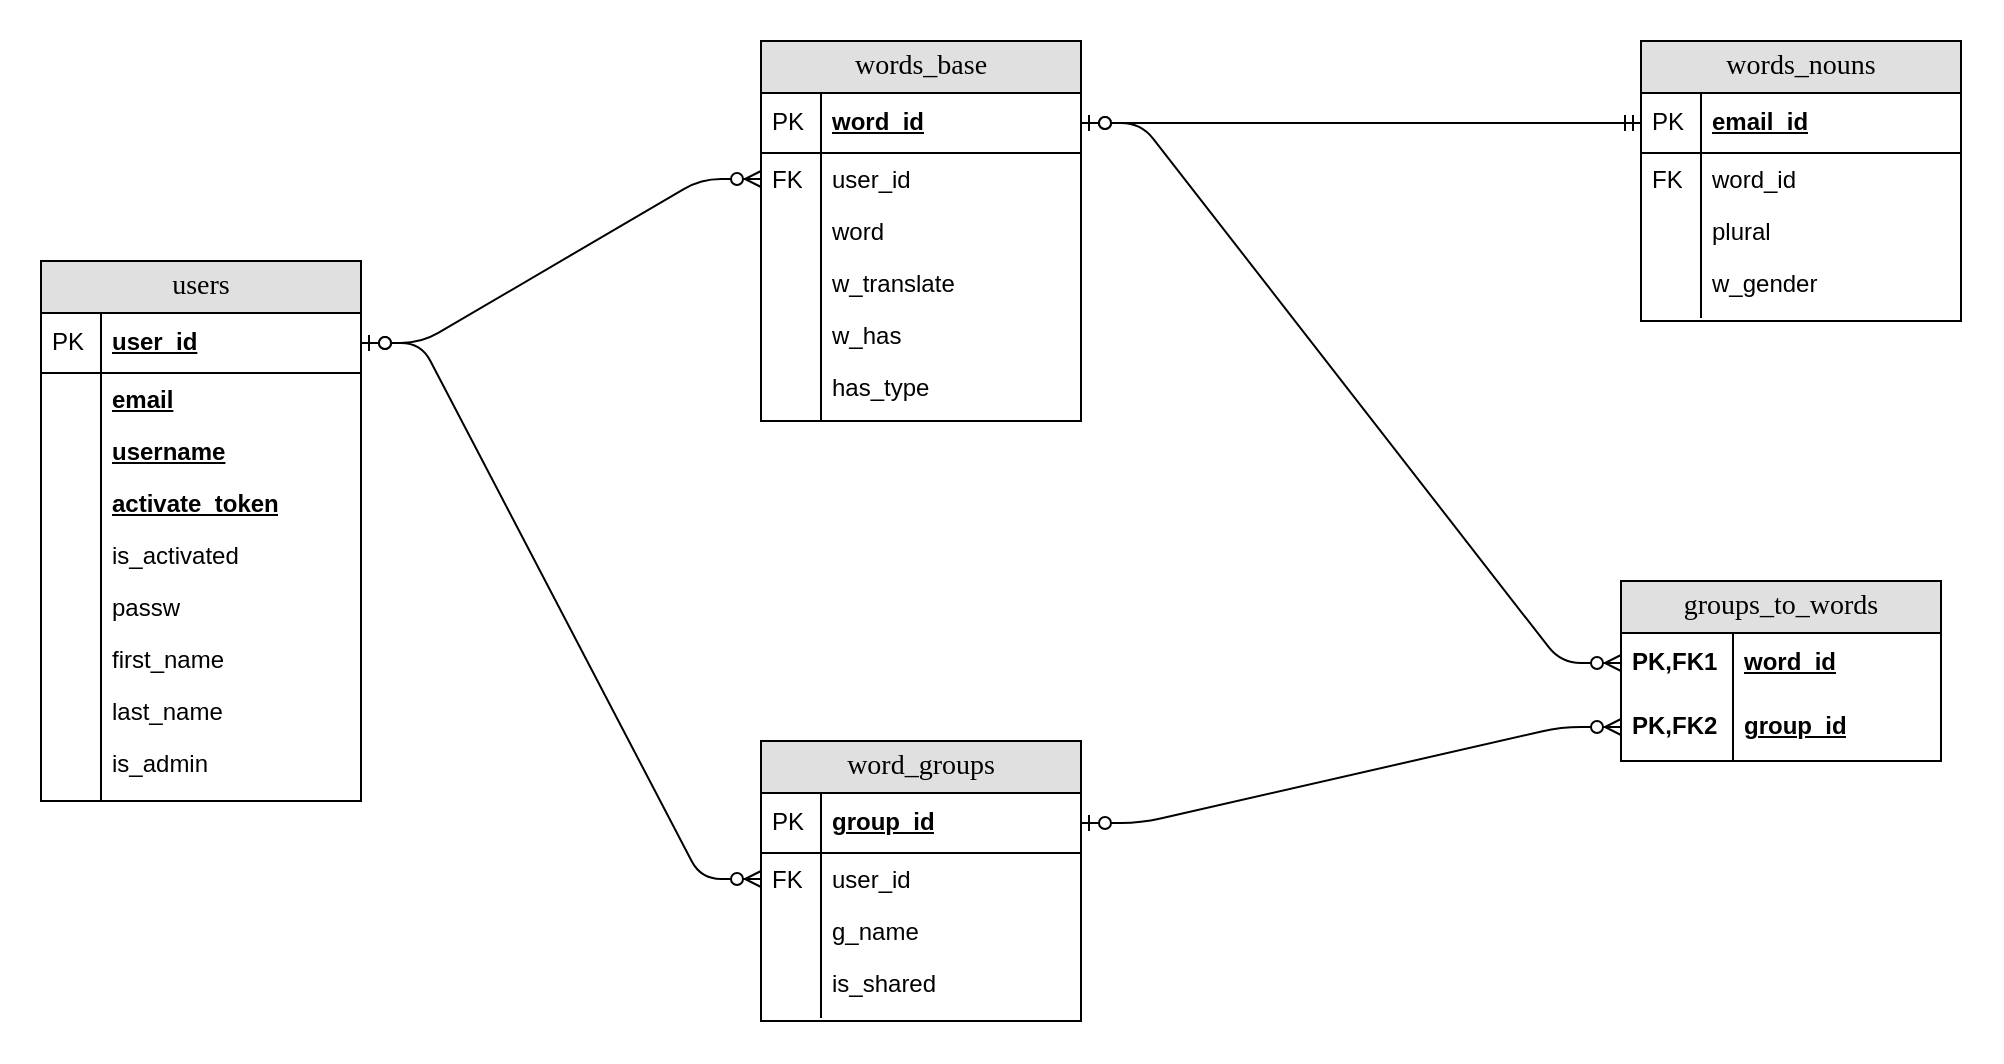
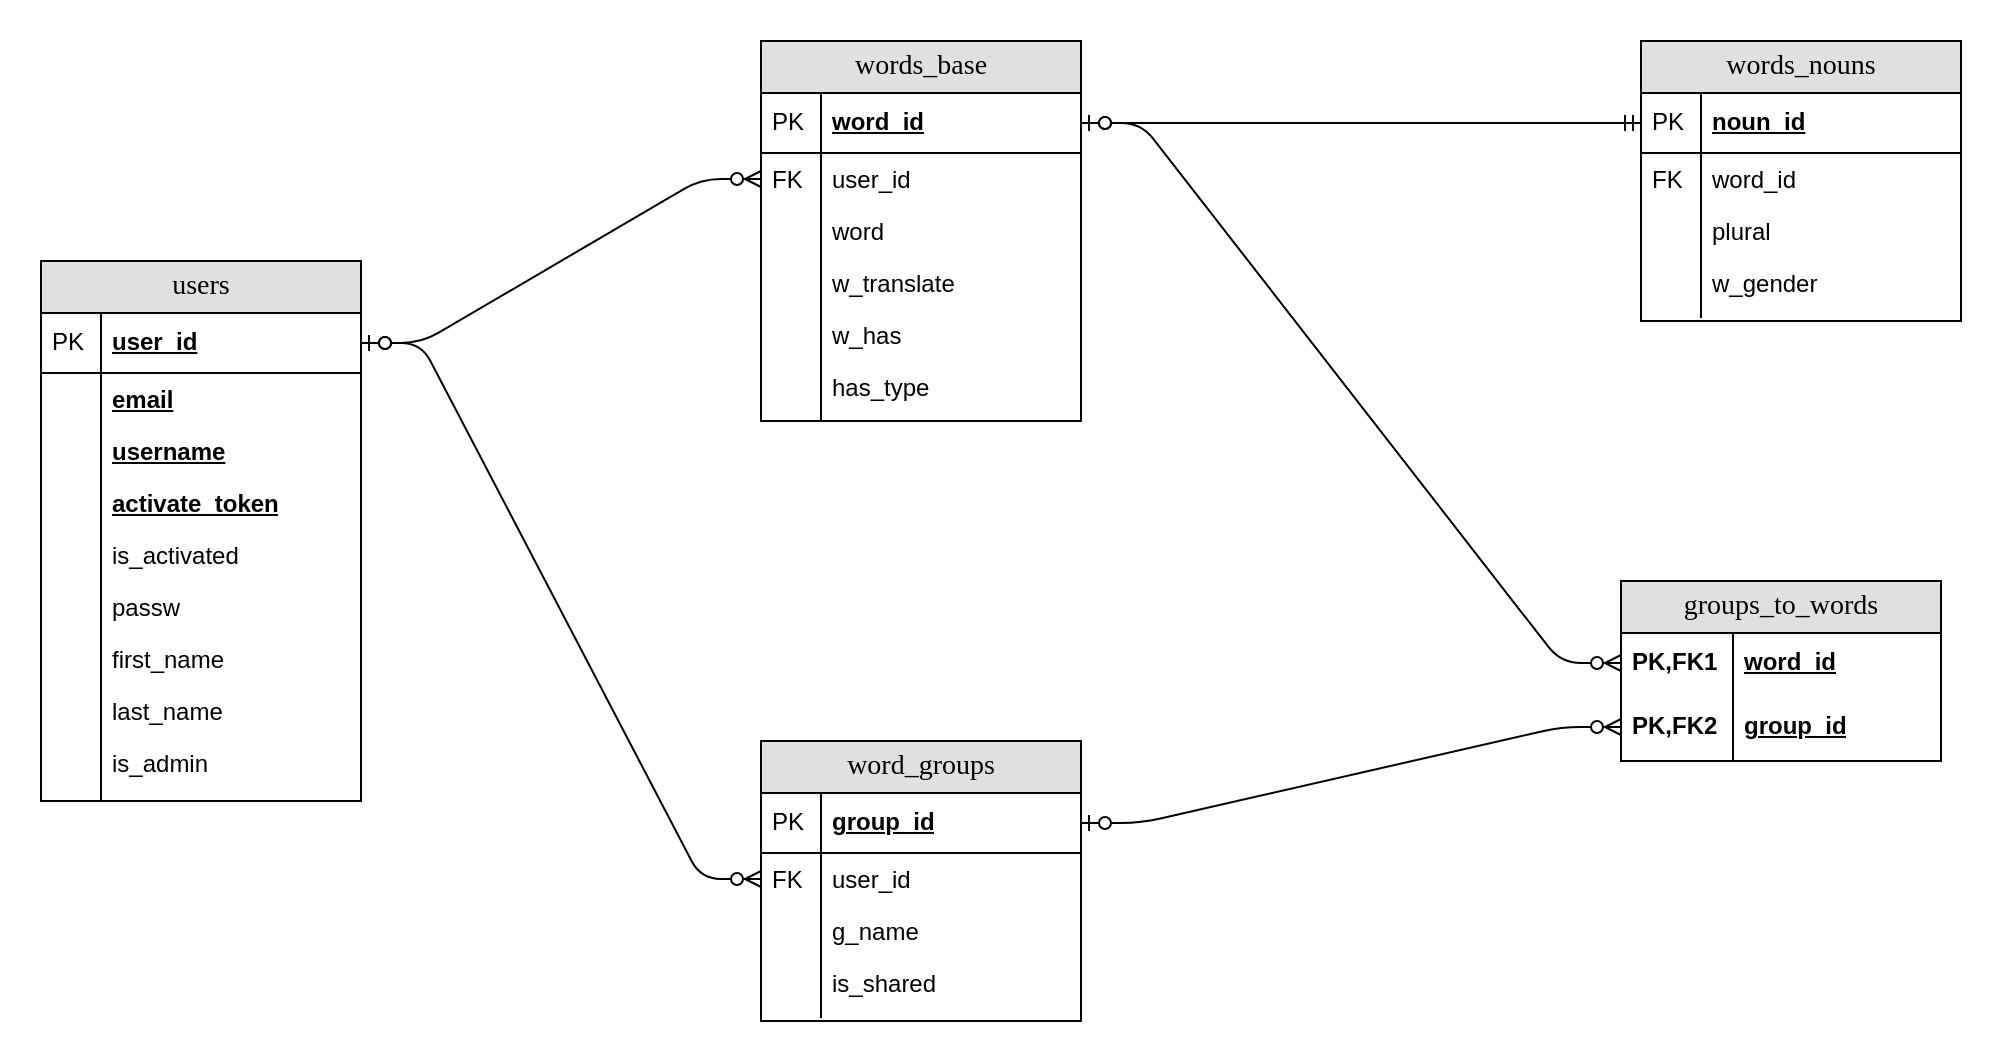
(1757, 123) -> (1757, 123)
